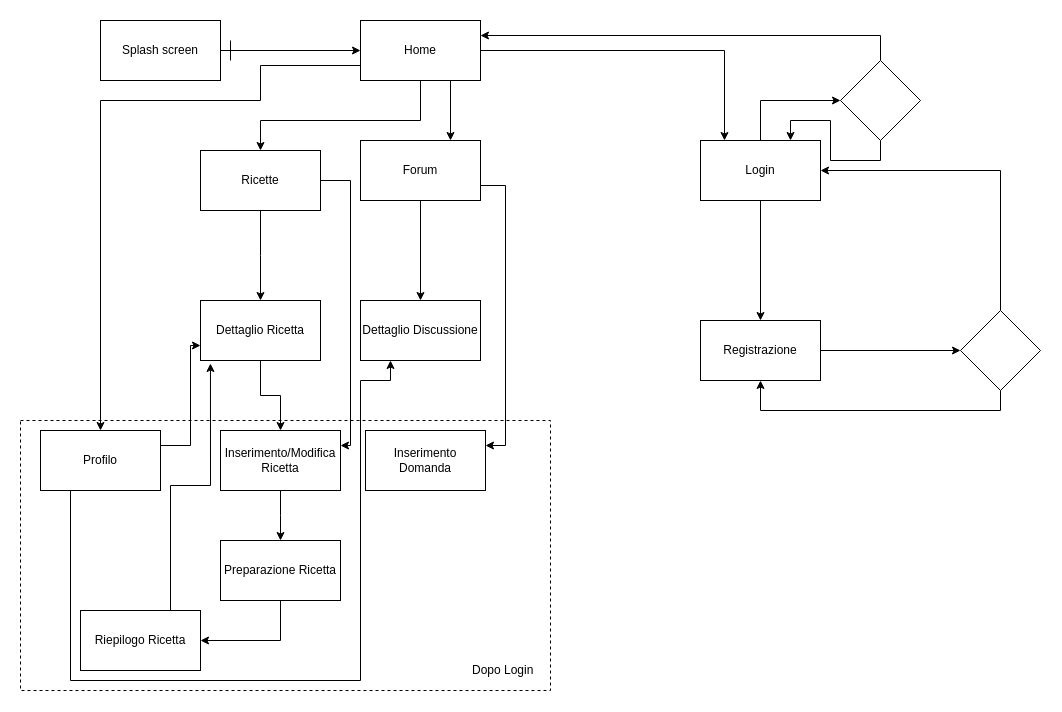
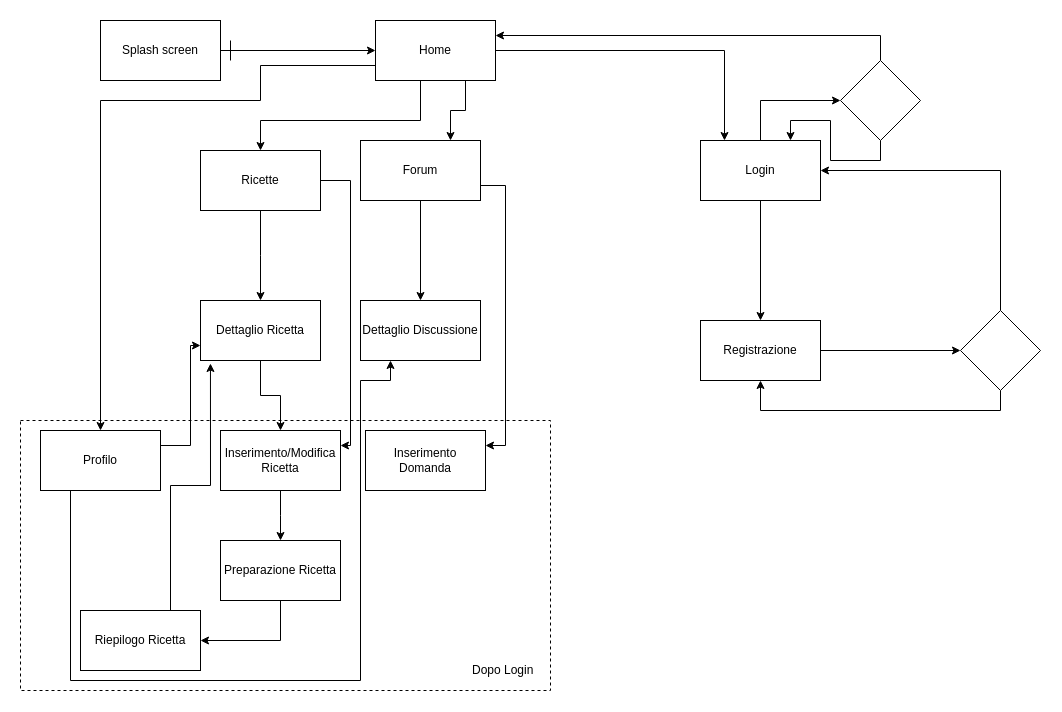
(421, 51) -> (436, 51)
